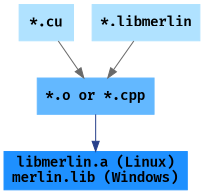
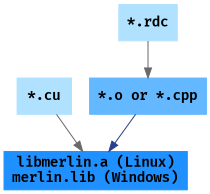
(146, 23) -> (148, 23)
(68, 55) -> (67, 129)
